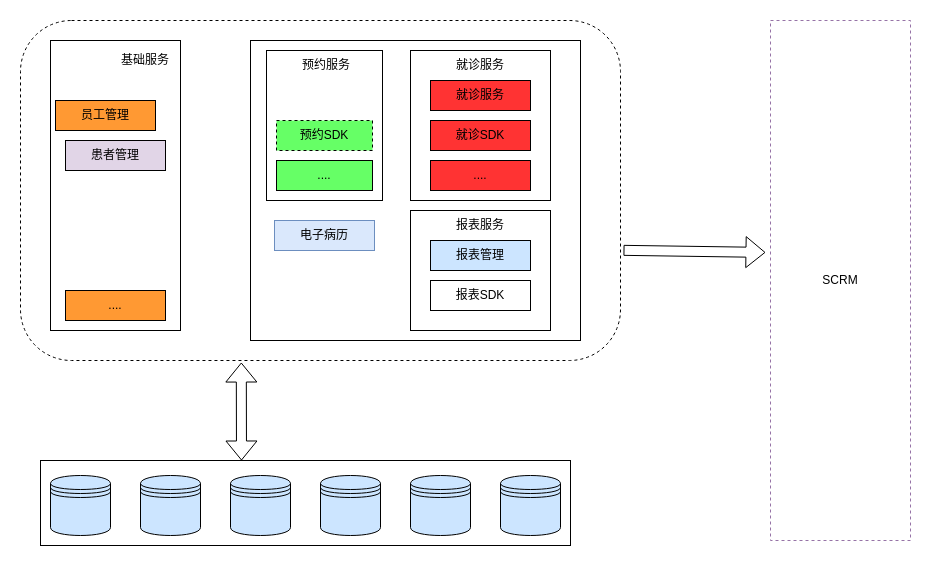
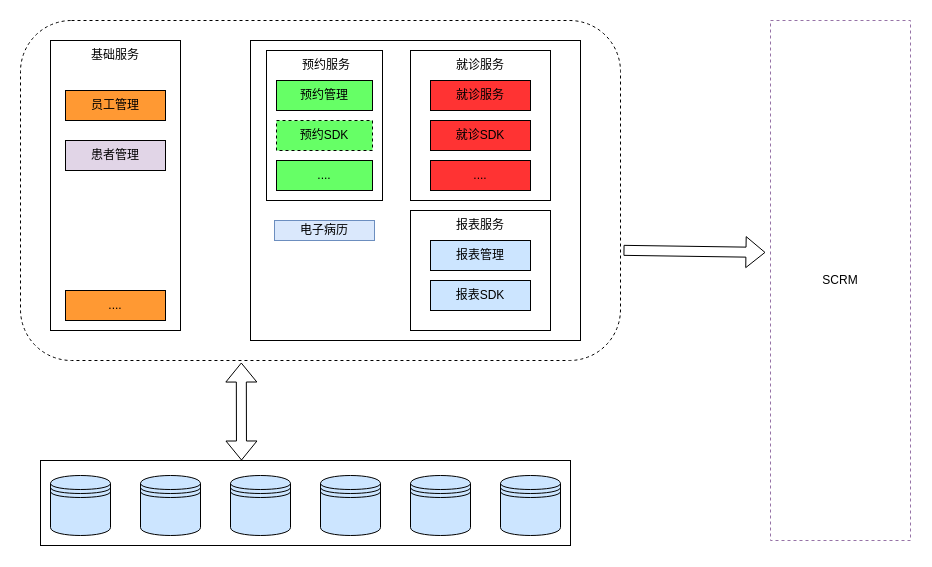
(146, 61) -> (116, 56)
none -> (325, 96)
(106, 116) -> (116, 106)
(325, 236) -> (325, 231)
(481, 296) -> (481, 296)
